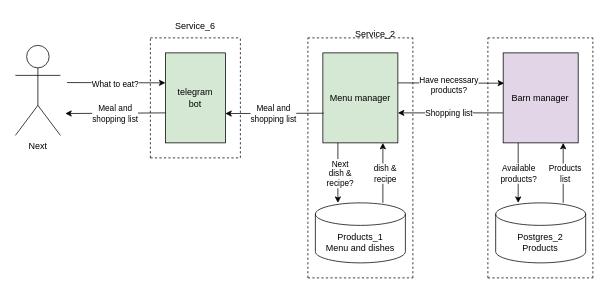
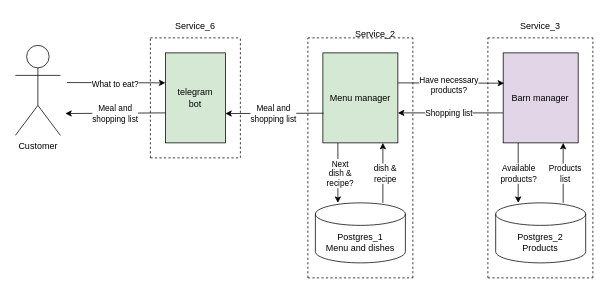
none -> (541, 27)
(38, 146) -> (38, 146)
(360, 243) -> (360, 243)
